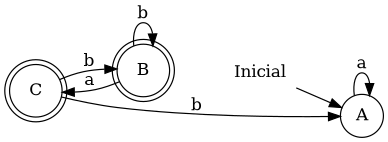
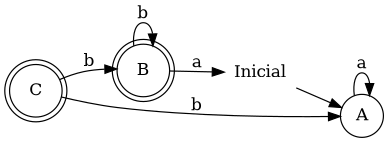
(98, 89) -> (191, 71)
